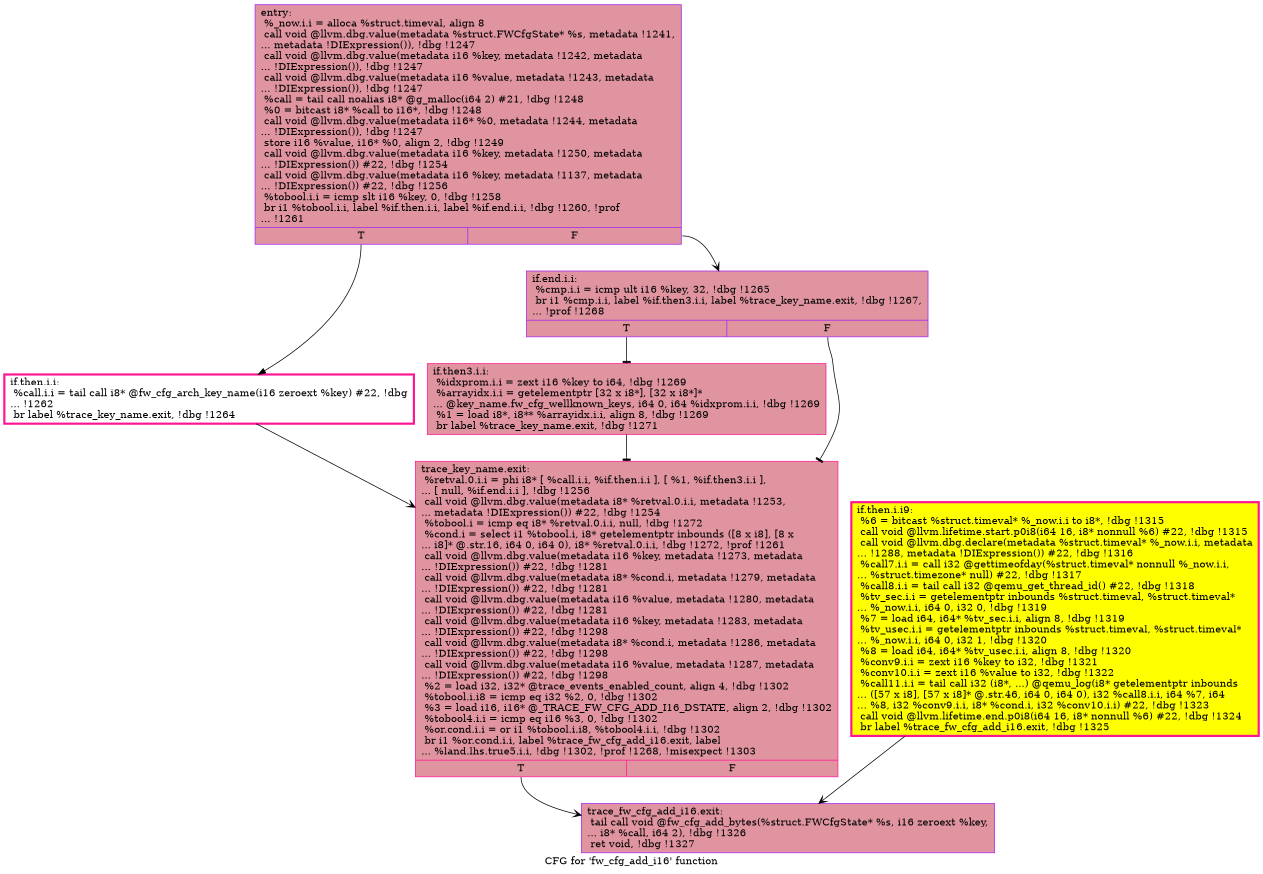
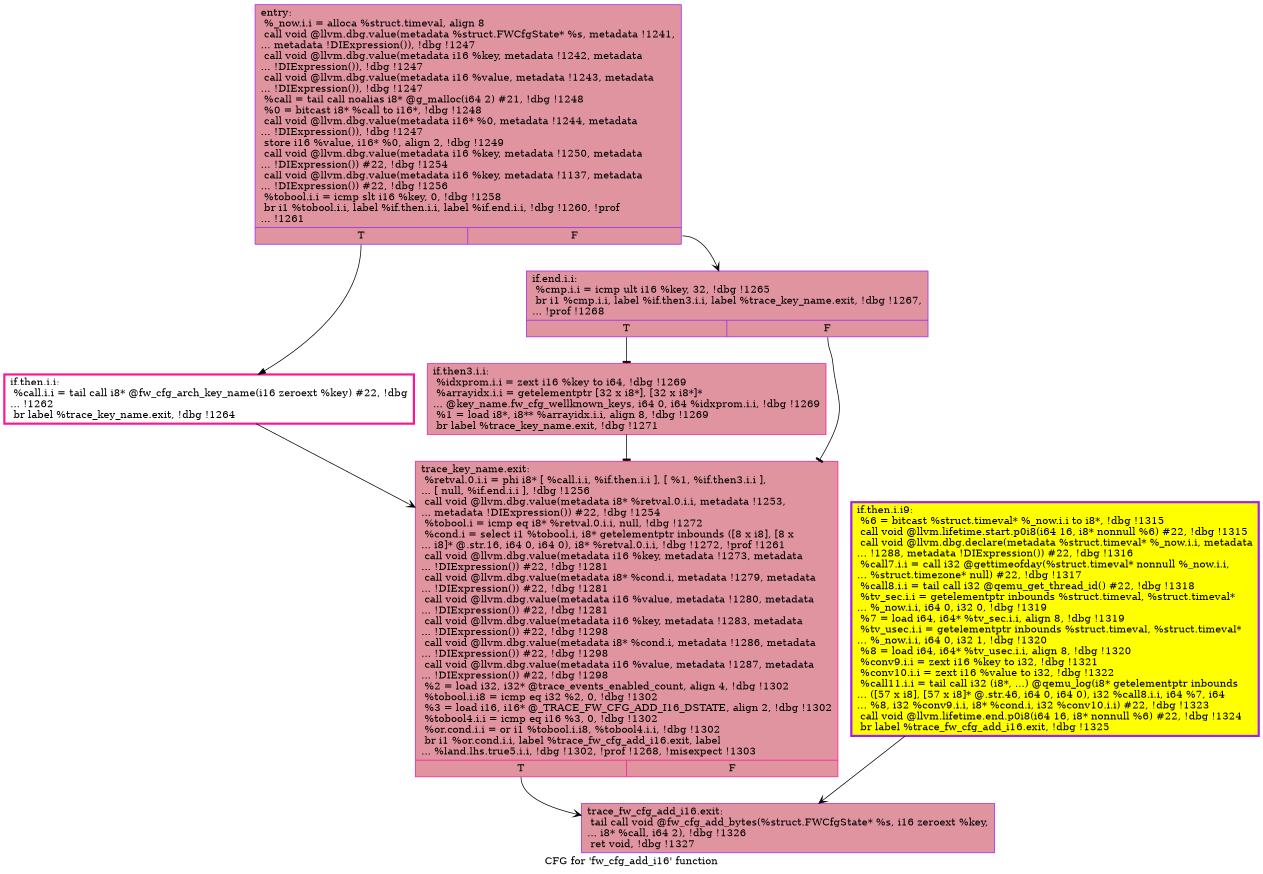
(1055, 619) -> (1055, 619)
